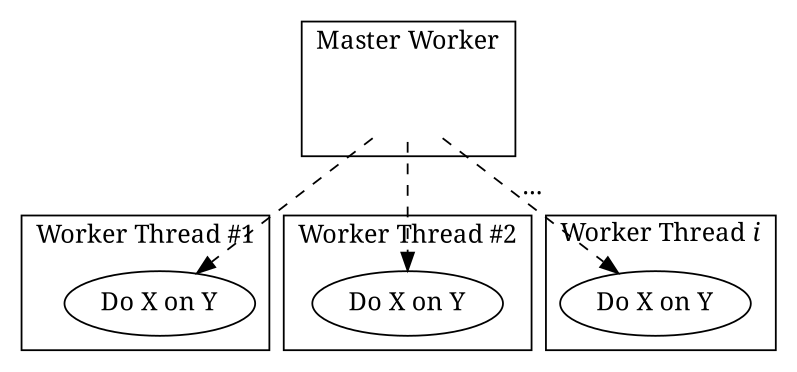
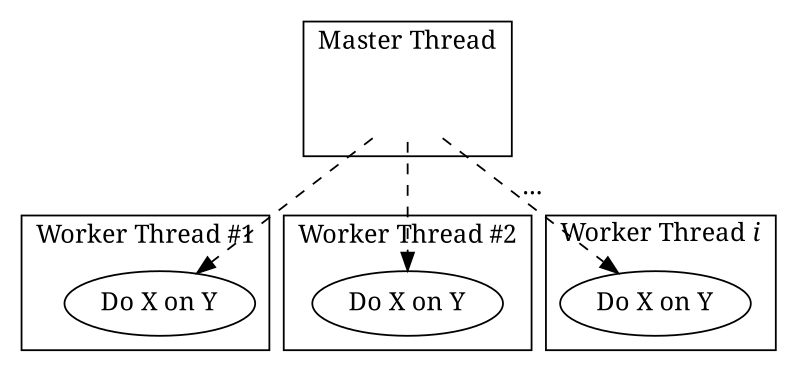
(409, 42) -> (408, 42)
